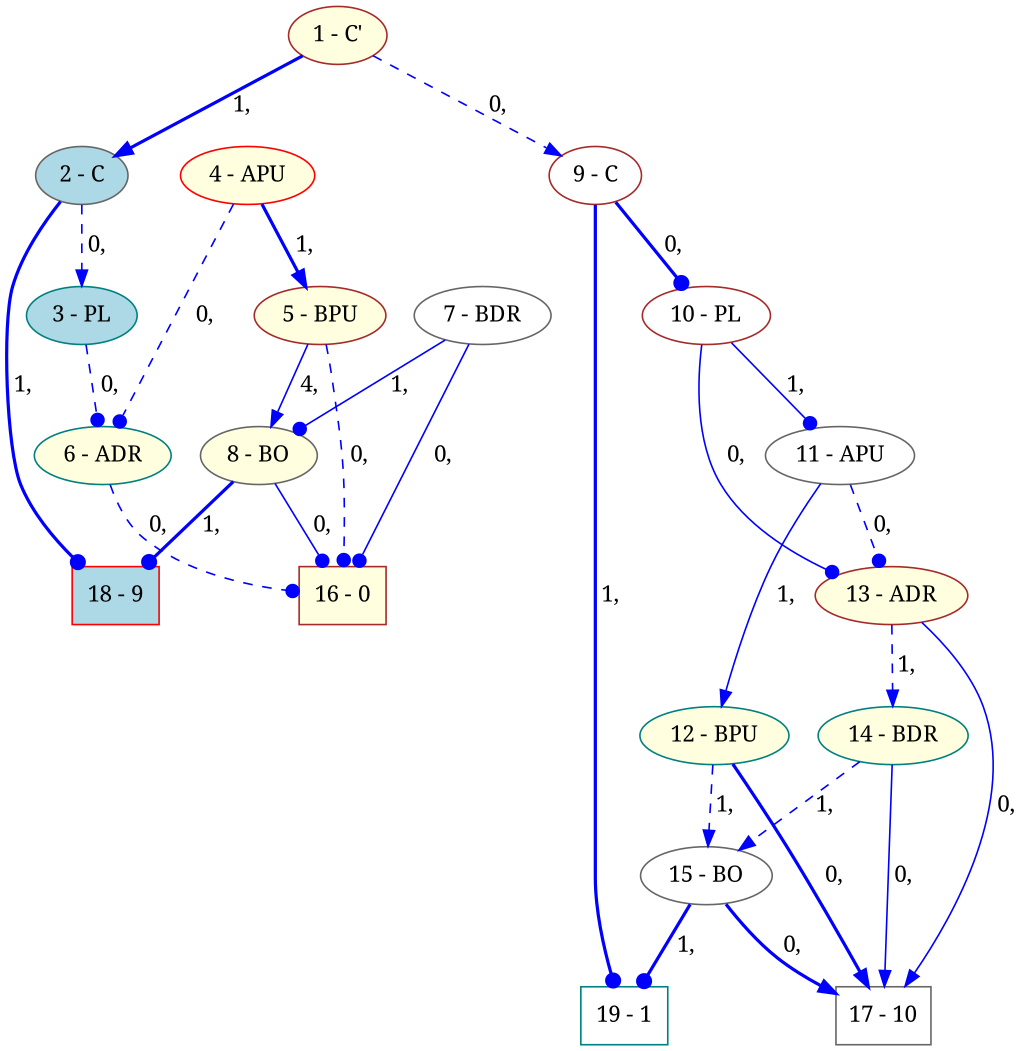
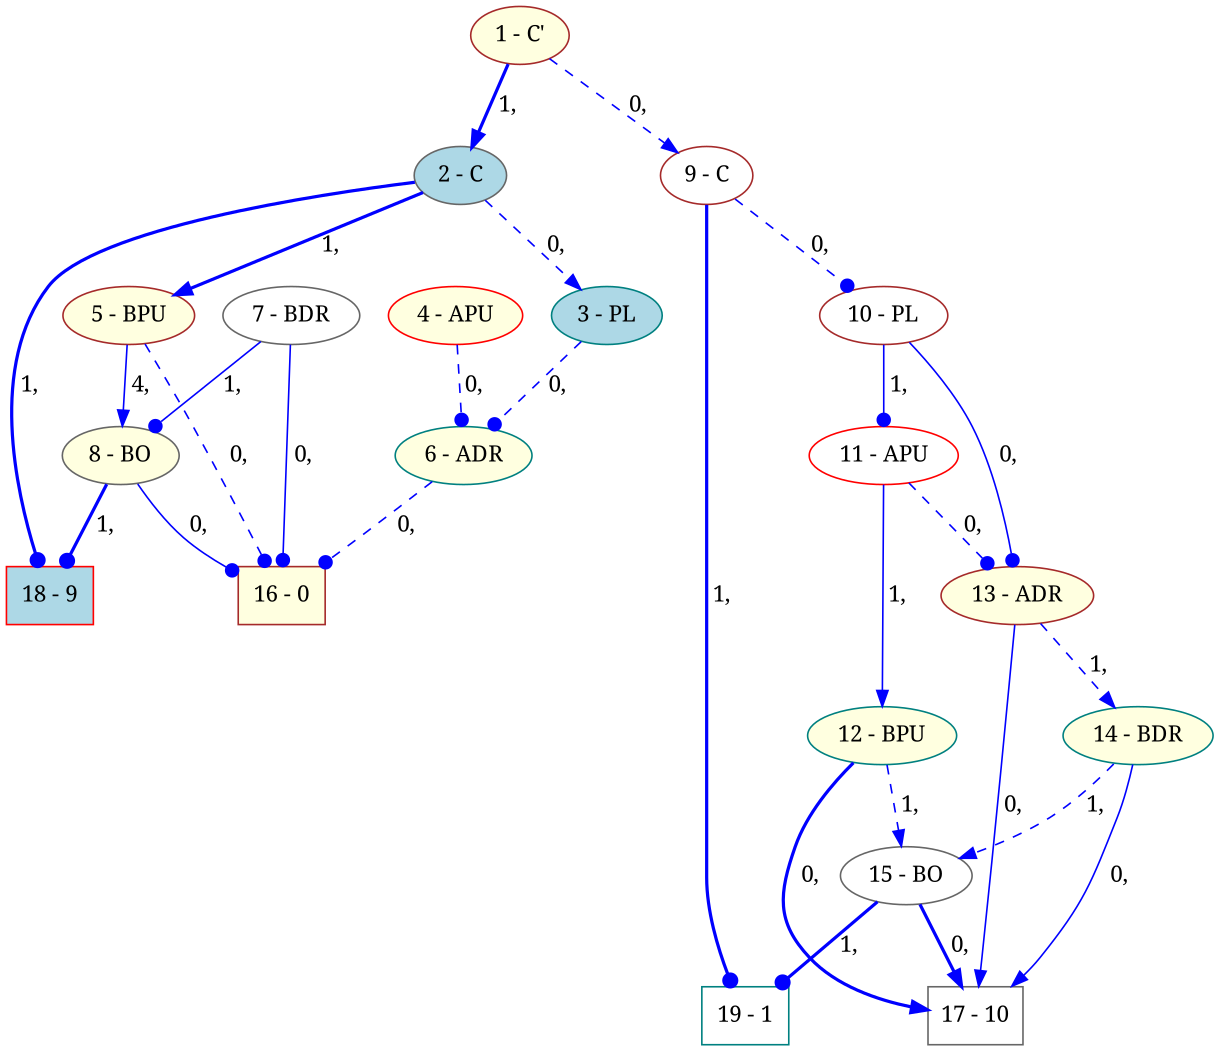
(280, 238) -> (307, 241)
(646, 240) -> (789, 240)
(840, 456) -> (884, 456)
